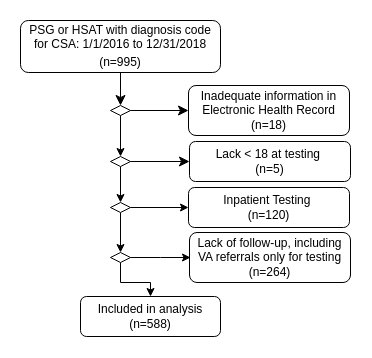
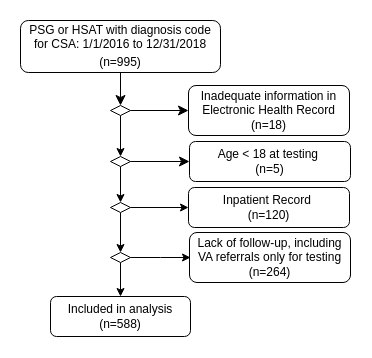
(270, 162) -> (270, 162)
(269, 208) -> (269, 208)
(151, 317) -> (121, 317)
